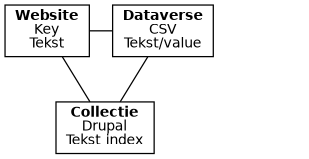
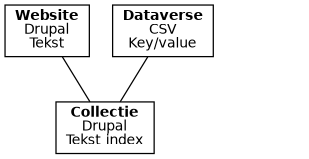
(47, 30) -> (47, 30)
(101, 31) -> none
(163, 43) -> (163, 43)
